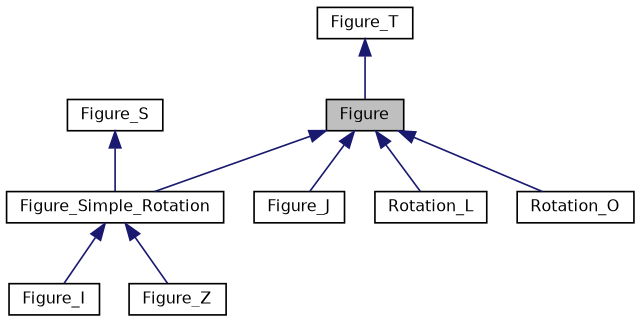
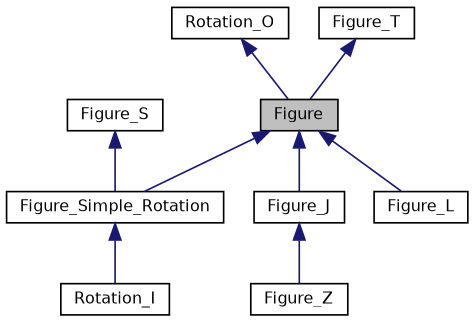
(478, 164) -> (270, 76)
(431, 207) -> (421, 207)
(151, 260) -> (299, 262)
(54, 299) -> (115, 299)
